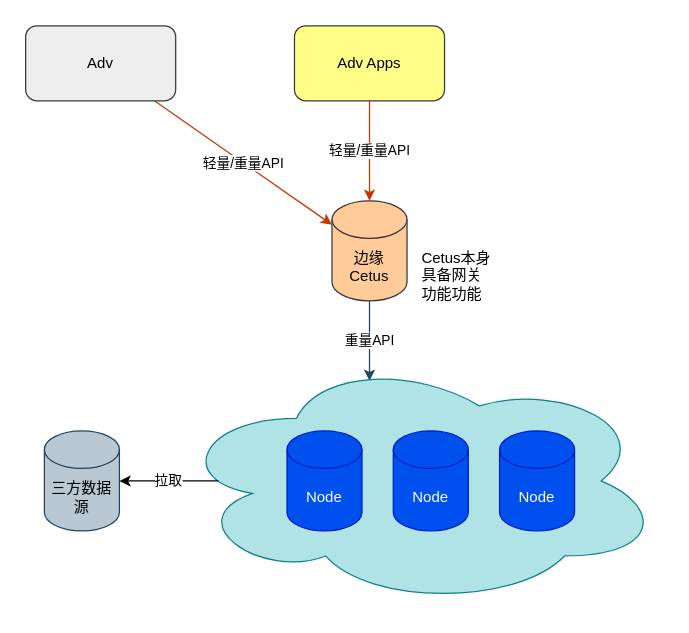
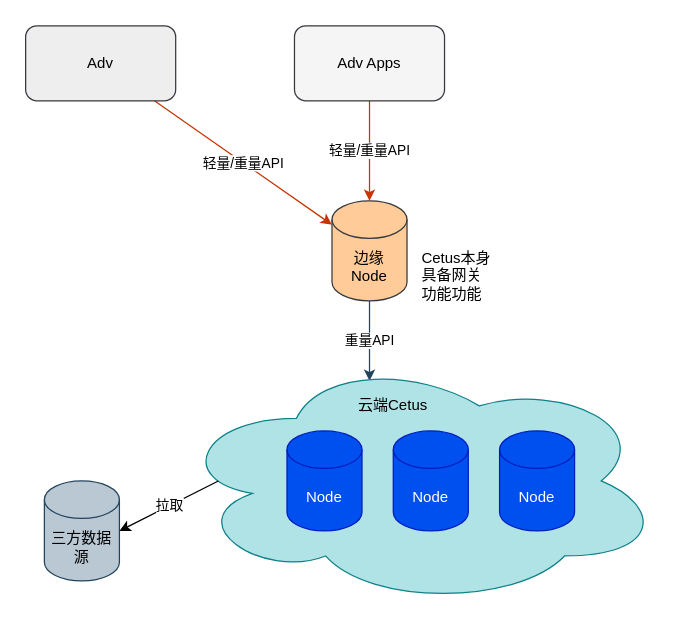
(369, 63) -> (369, 63)
(369, 267) -> (369, 267)
none -> (393, 406)
(82, 481) -> (82, 531)
